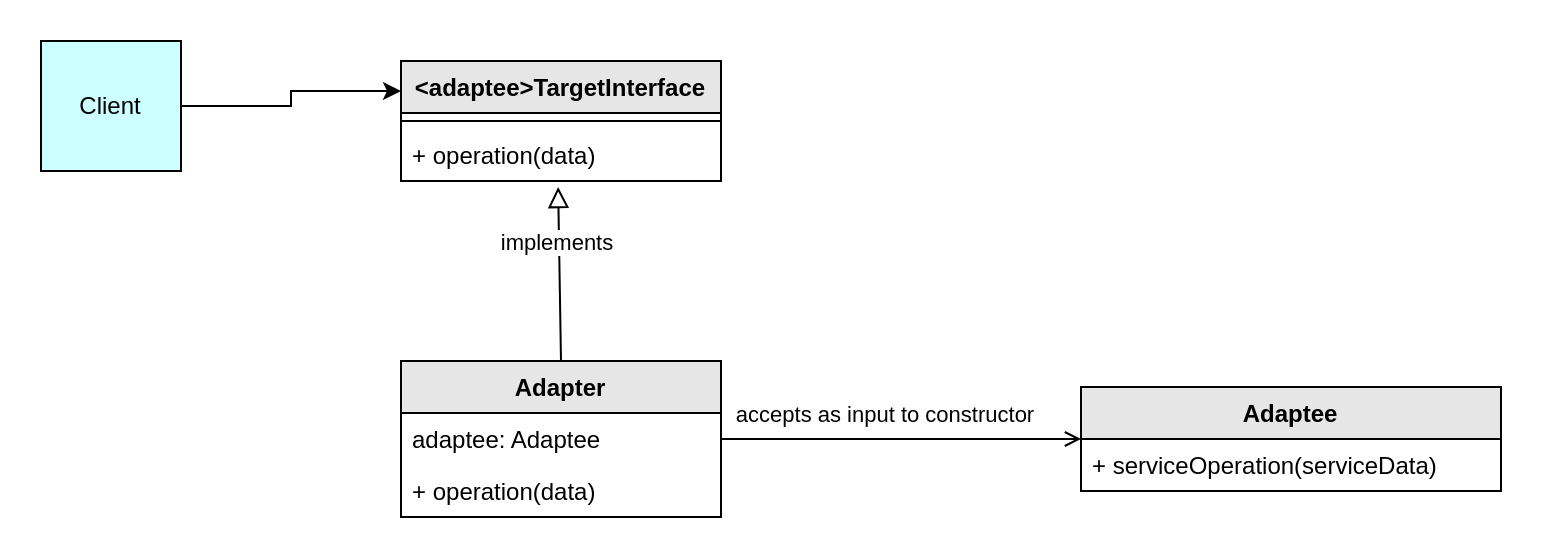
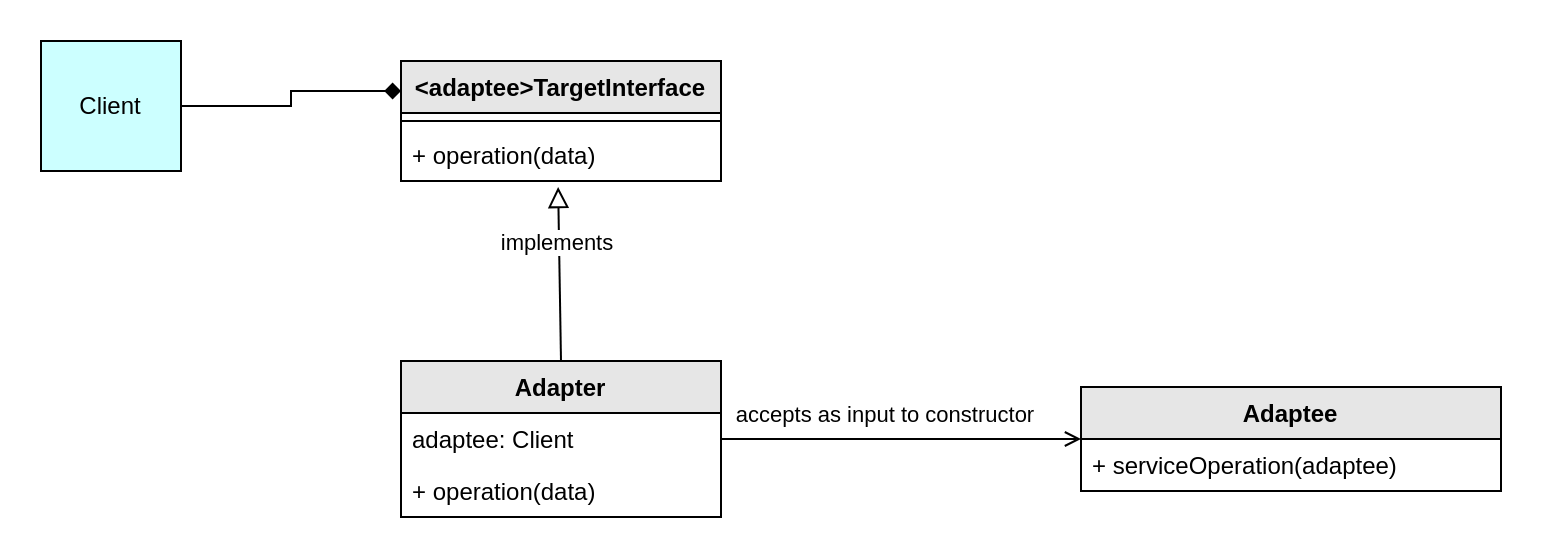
(385, 91) -> (384, 91)
(514, 441) -> (501, 441)
(1289, 467) -> (1265, 467)
